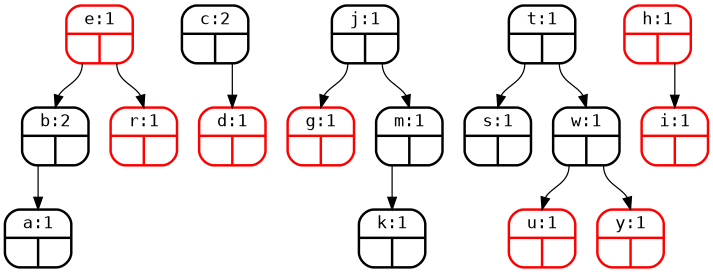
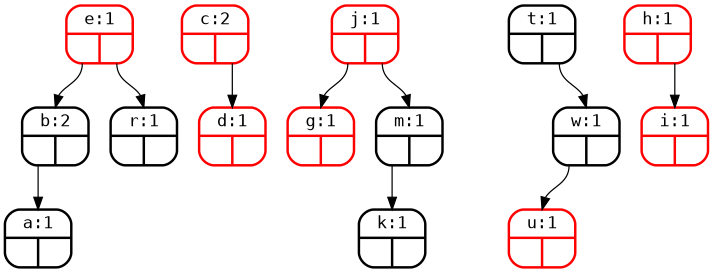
(215, 34) -> (215, 34)
(365, 34) -> (365, 34)
(144, 136) -> (144, 136)
(498, 136) -> none
(631, 238) -> none
